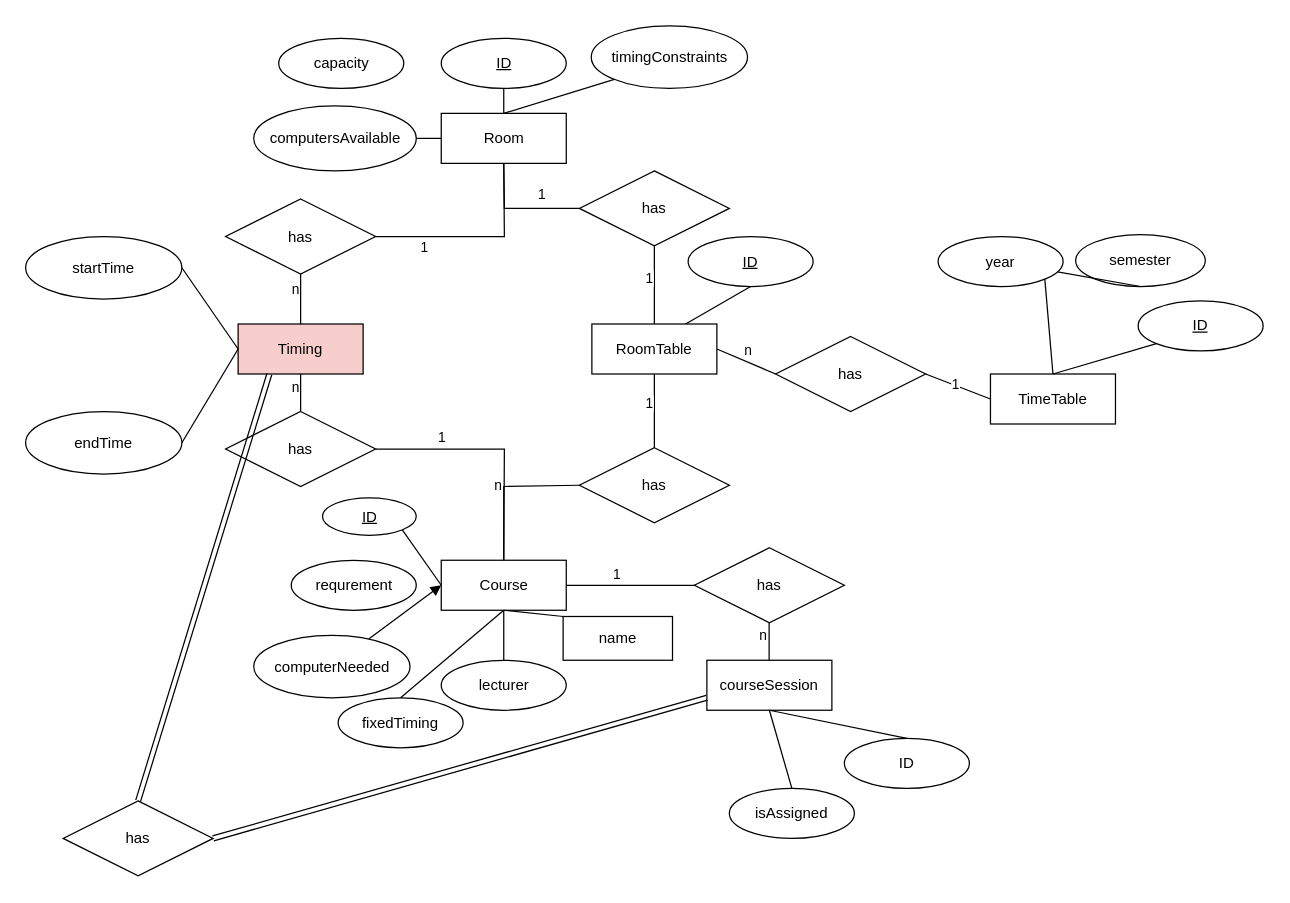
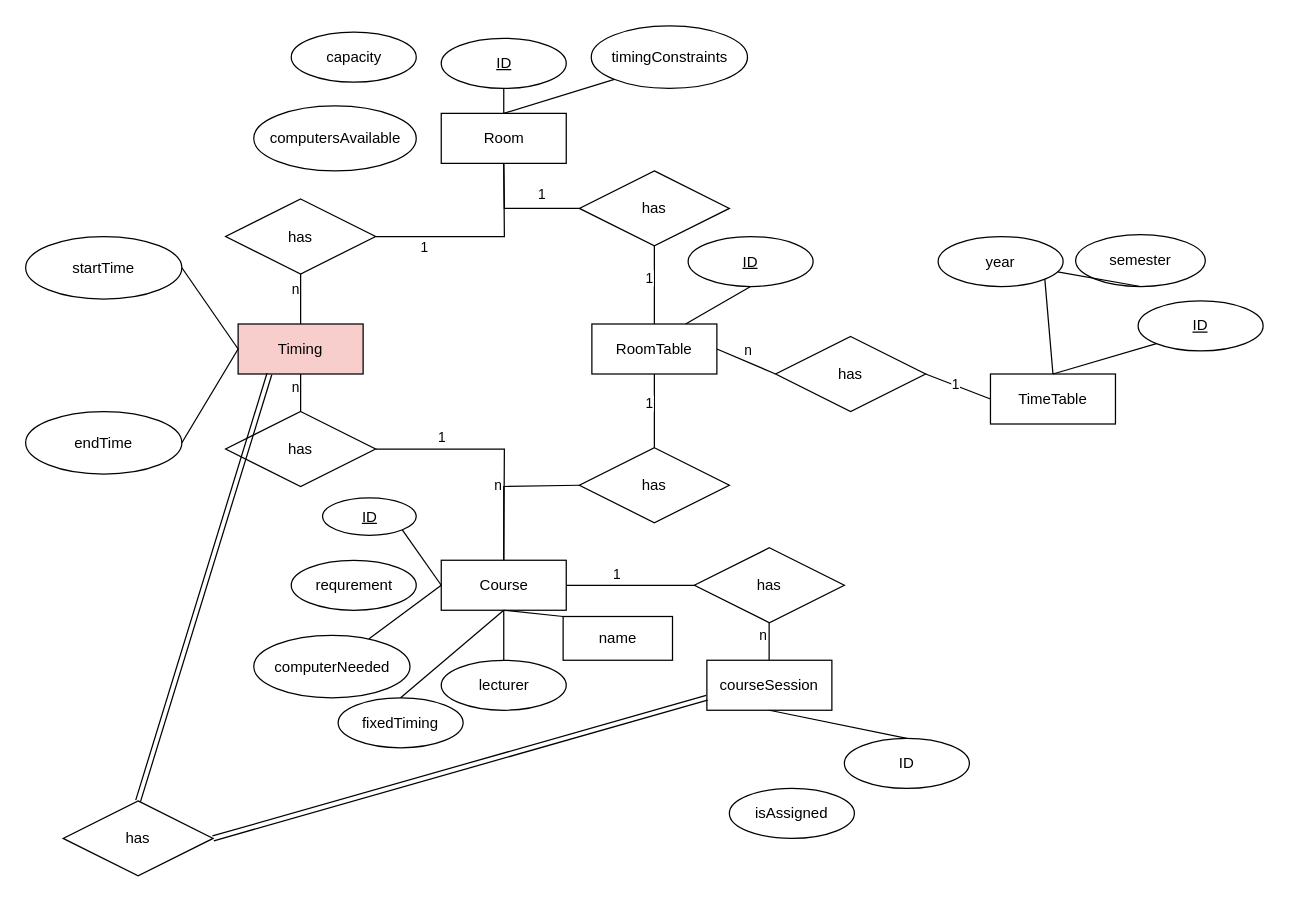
(341, 63) -> (354, 57)
(428, 138) -> none
(431, 592) -> (435, 590)
(781, 751) -> none
